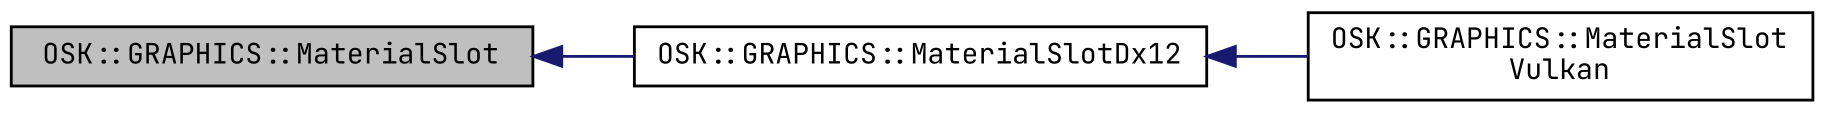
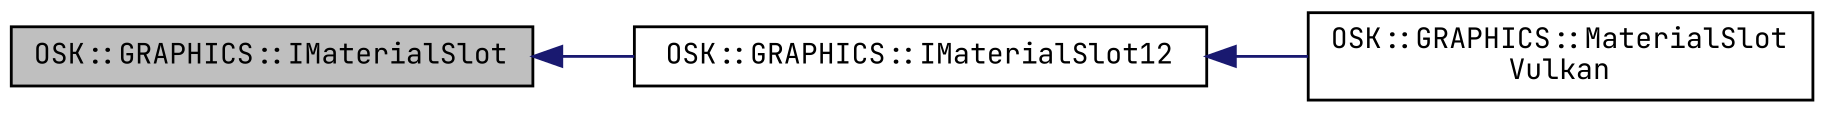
(272, 56) -> (272, 56)
(921, 56) -> (921, 56)
